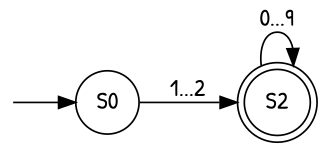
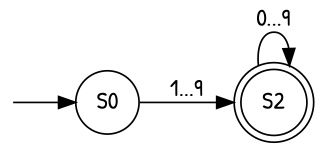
(188, 90) -> (187, 90)
